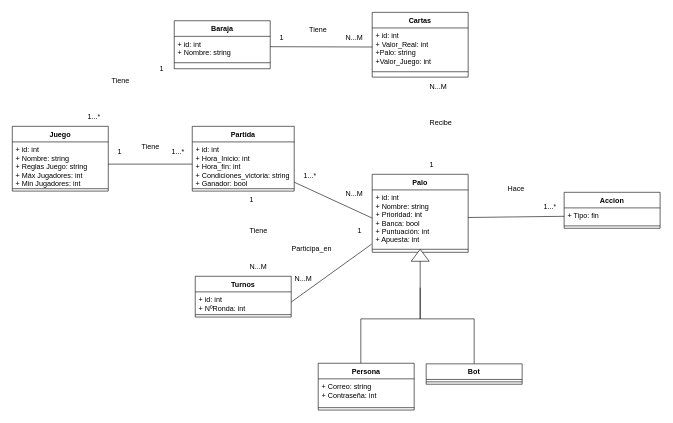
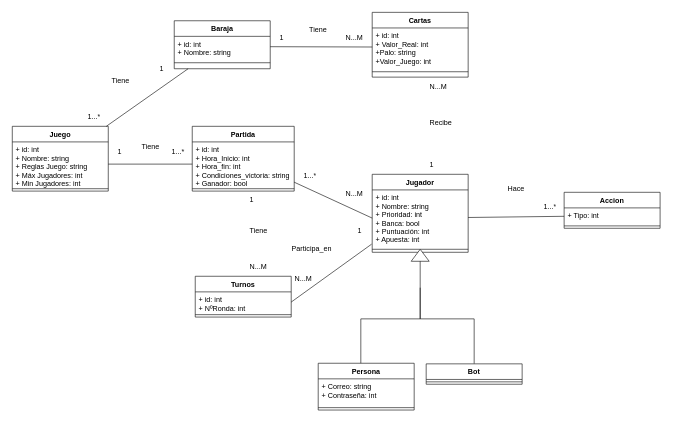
none -> (146, 98)
(420, 182) -> (420, 182)
(585, 216) -> (585, 216)
